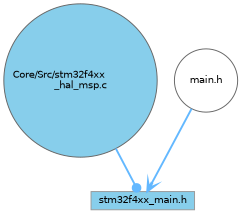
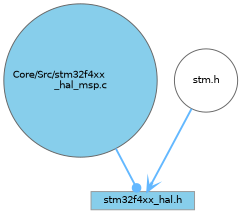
(206, 80) -> (206, 80)
(143, 201) -> (143, 201)
